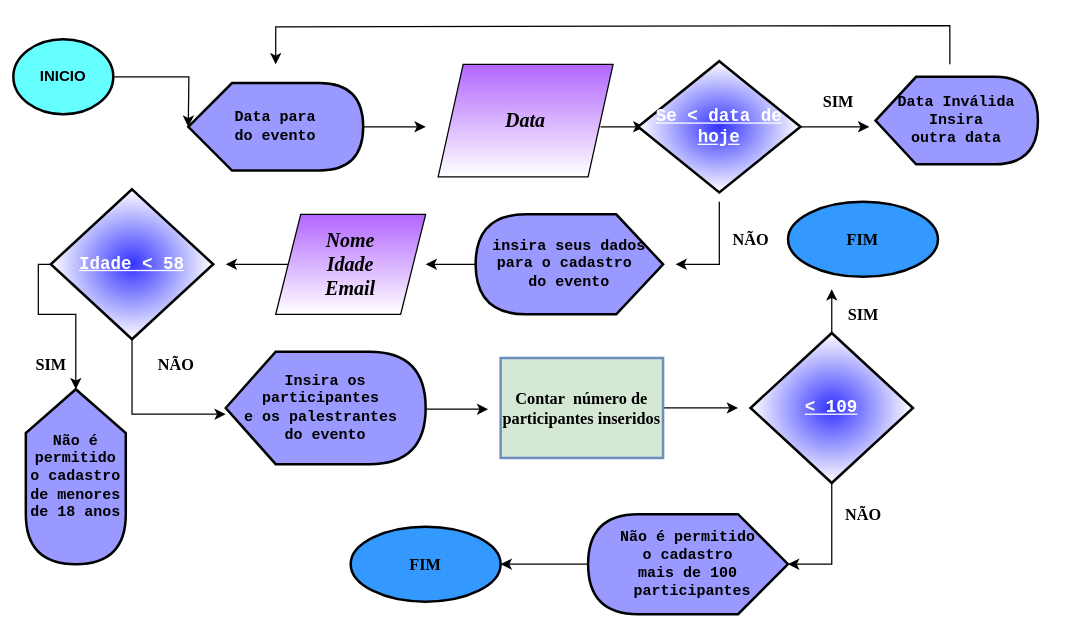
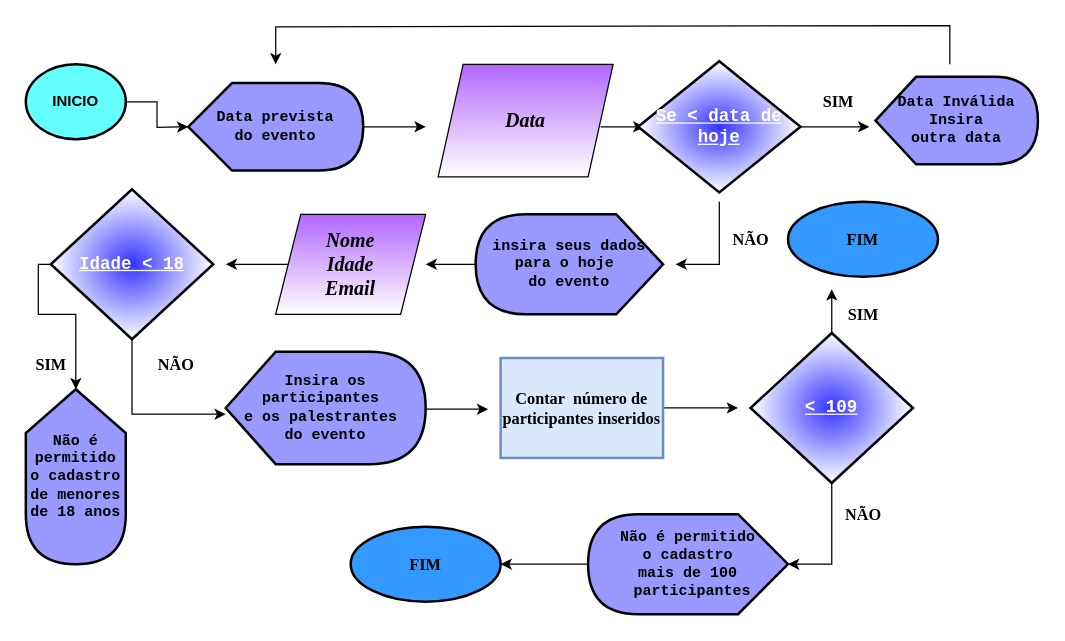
(63, 77) -> (76, 102)
(276, 127) -> (276, 127)
(132, 264) -> (132, 264)
(569, 264) -> (569, 264)
(582, 408) -> (582, 408)
